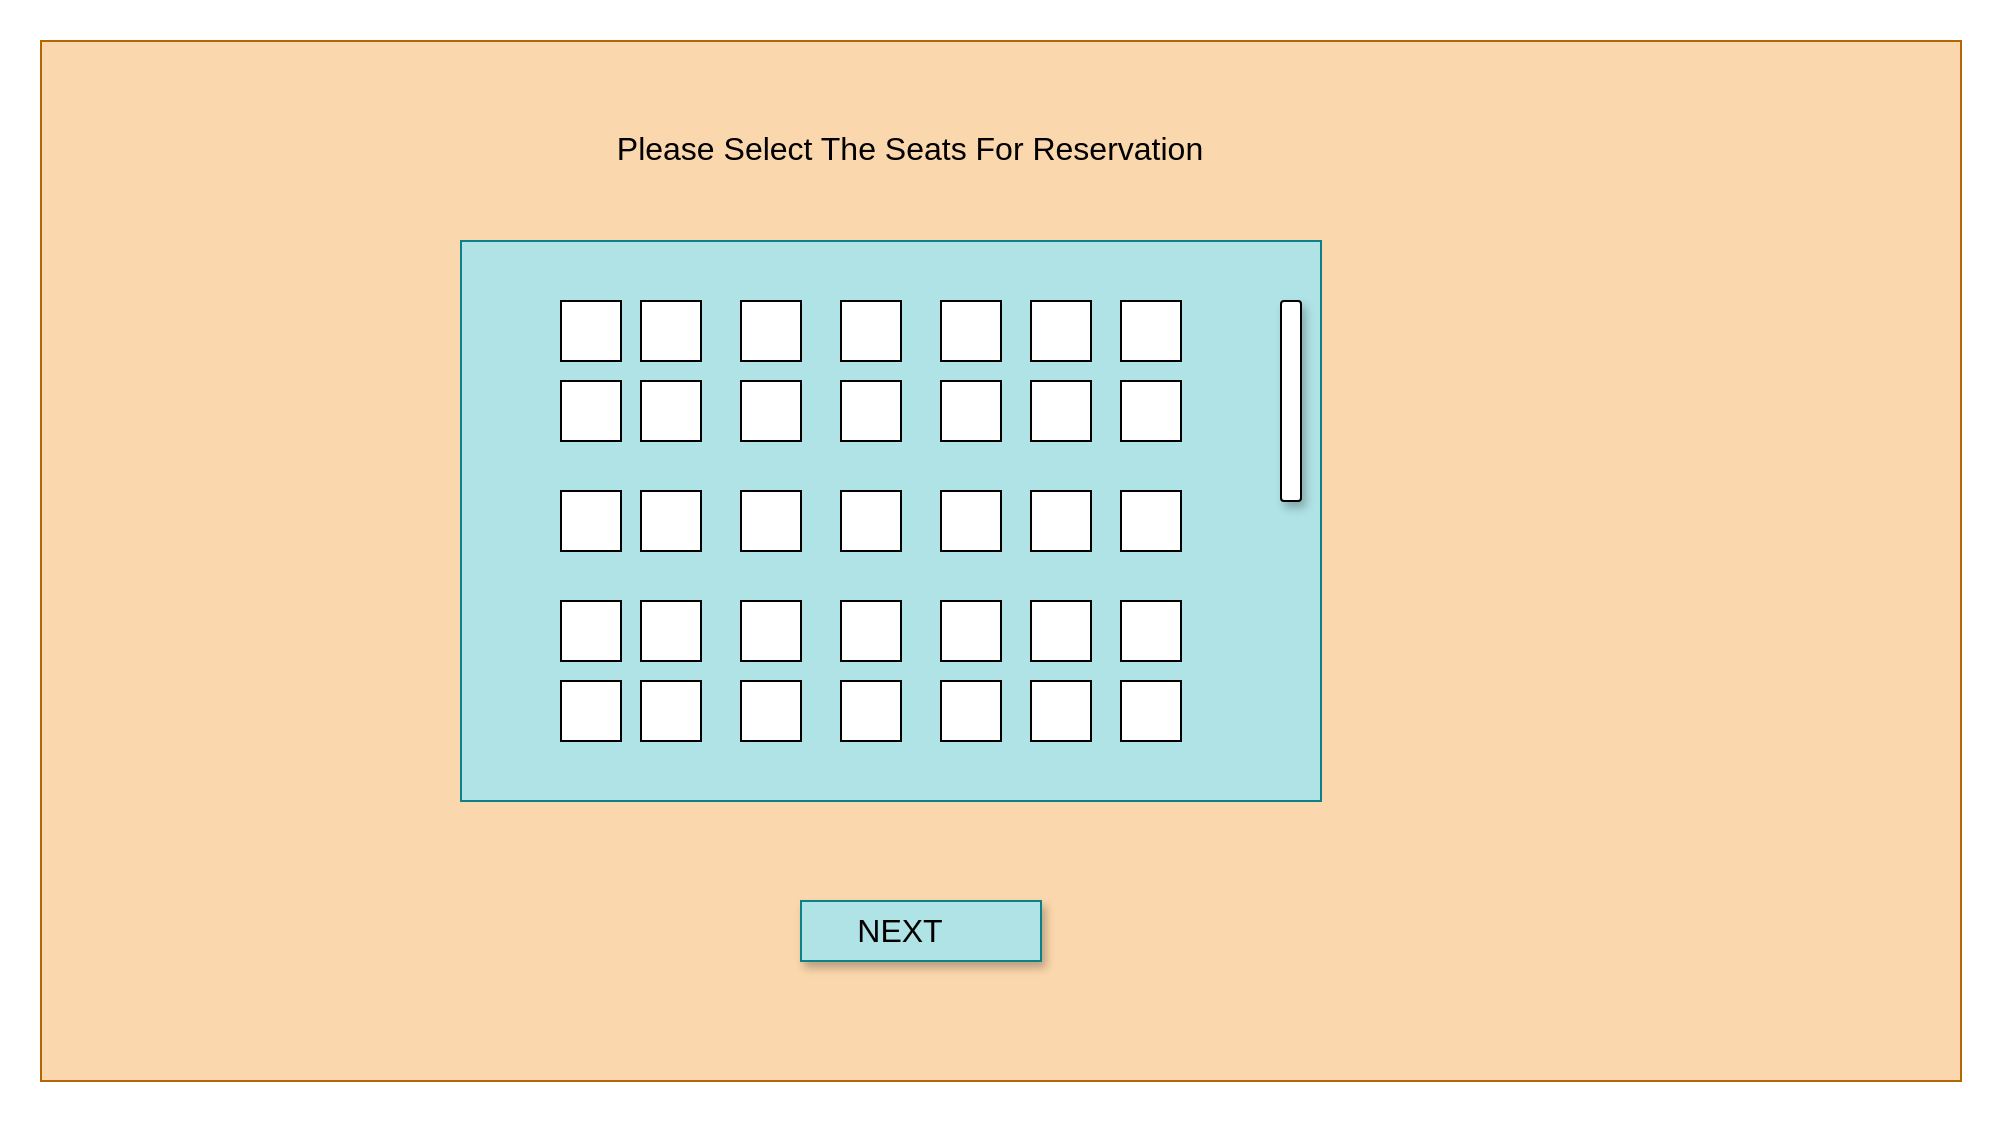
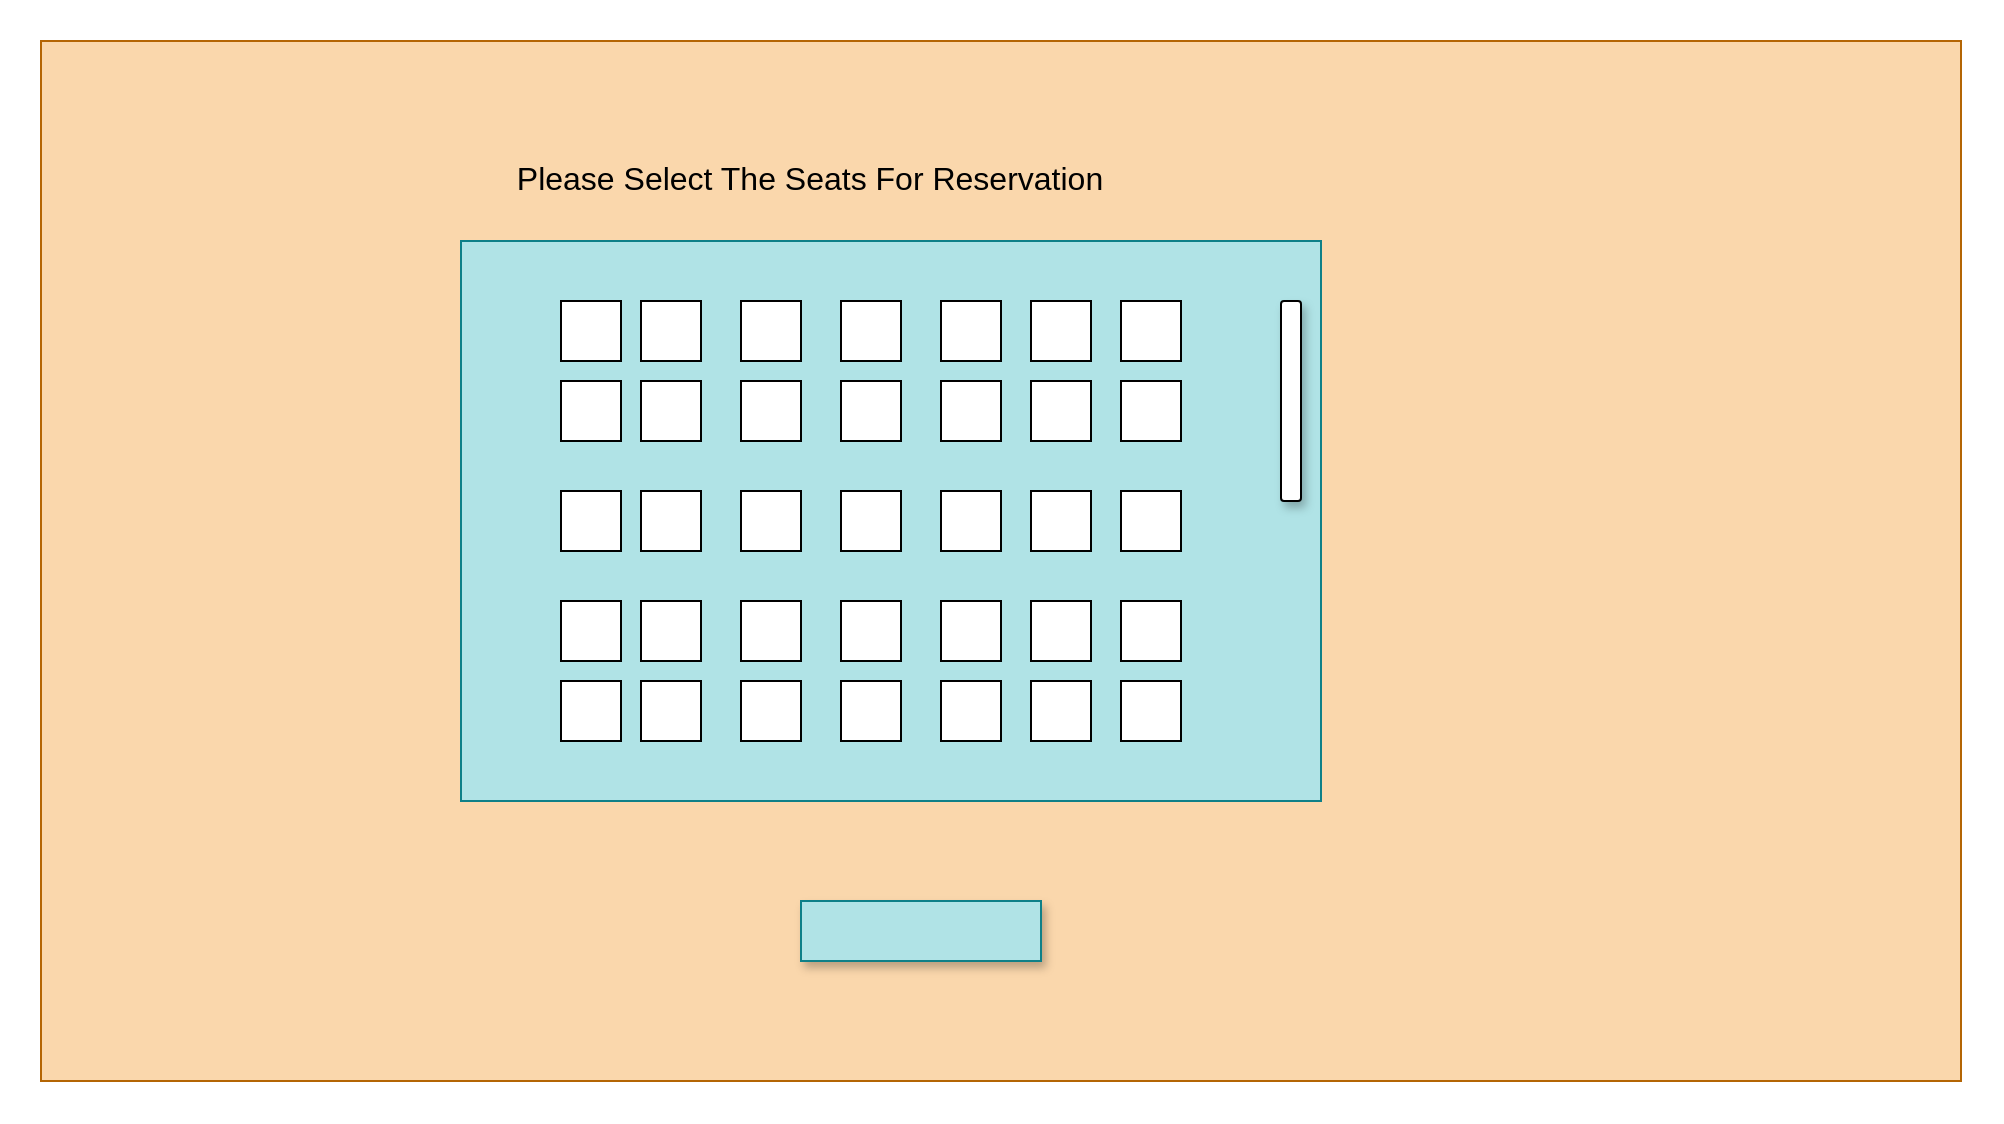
(911, 151) -> (811, 181)
(901, 931) -> none
